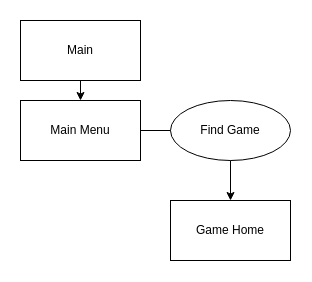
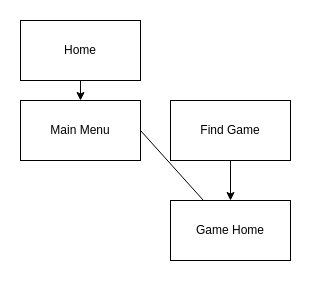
(81, 51) -> (81, 51)
(156, 131) -> (172, 166)
(231, 131) -> (231, 131)
